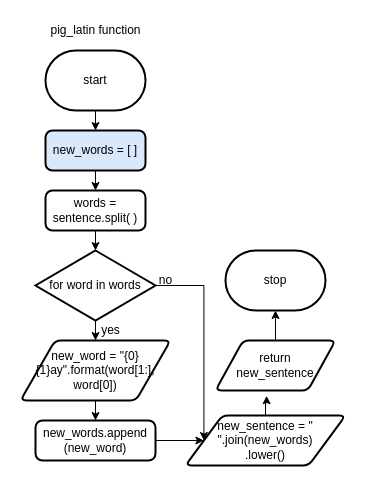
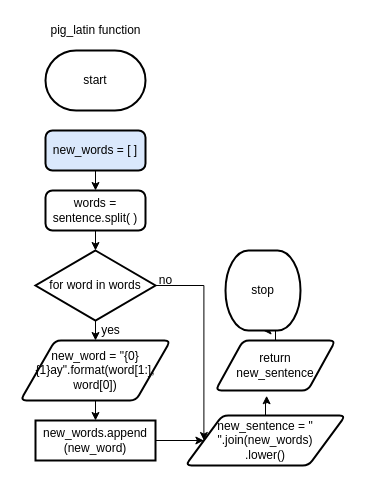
(96, 117) -> none
(276, 281) -> (263, 291)
(96, 441) -> (96, 441)
